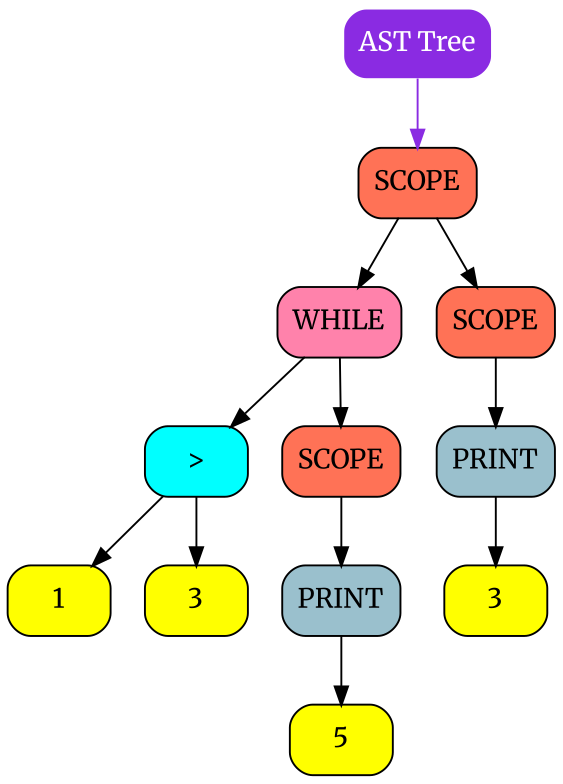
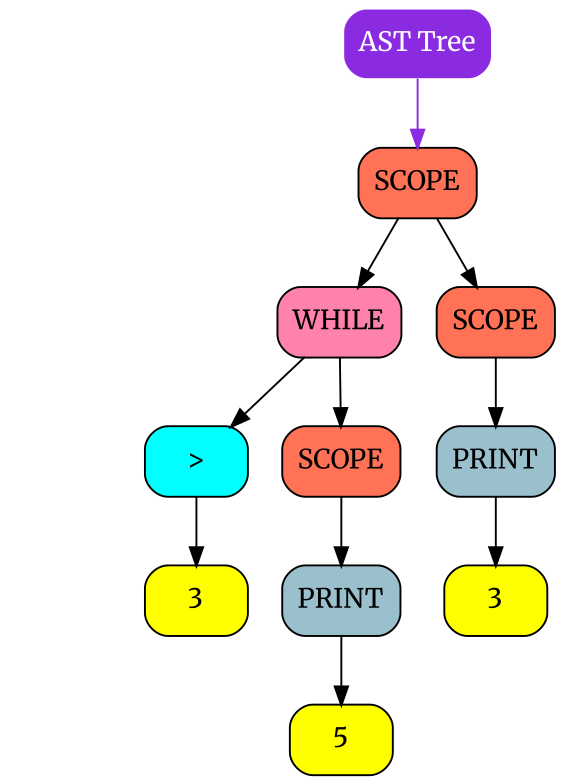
(59, 601) -> none
